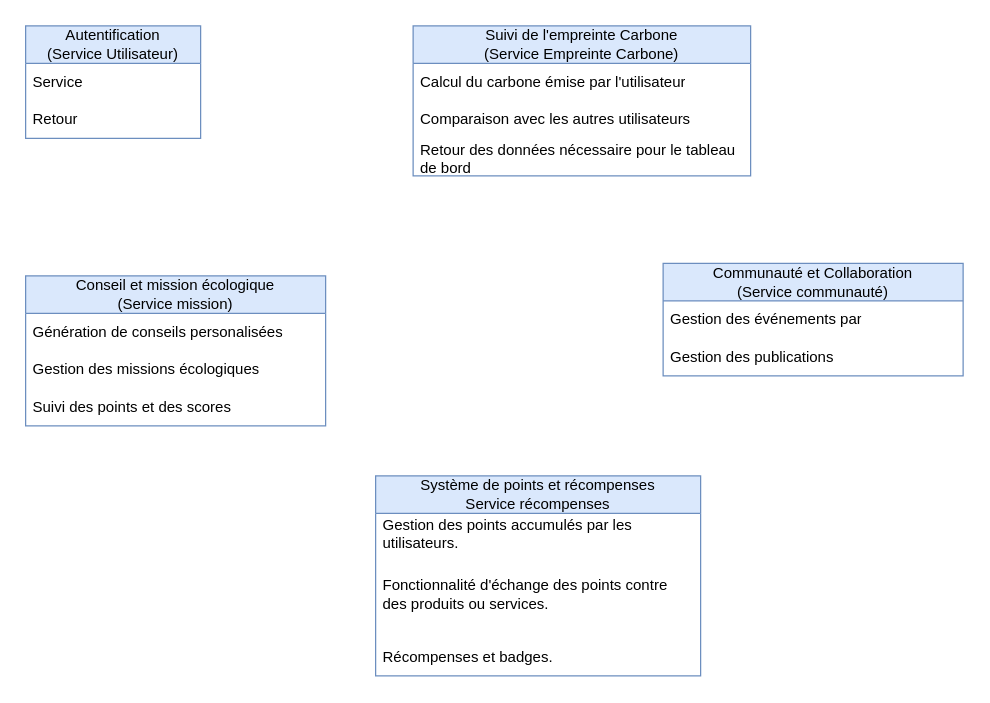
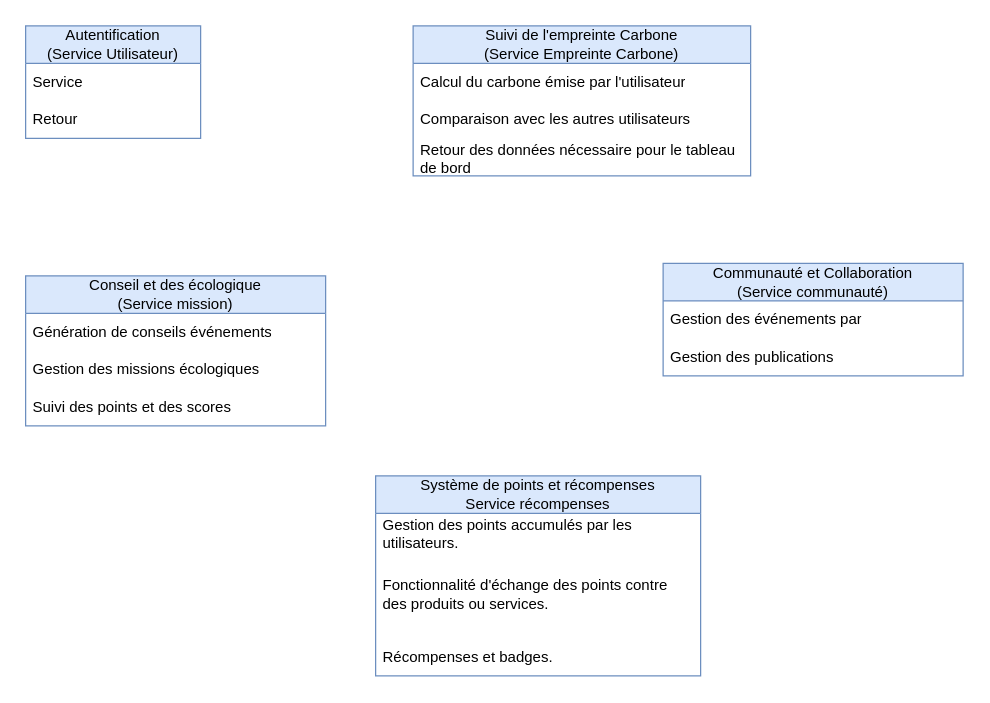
(176, 294) -> (176, 294)
(169, 332) -> (160, 332)
